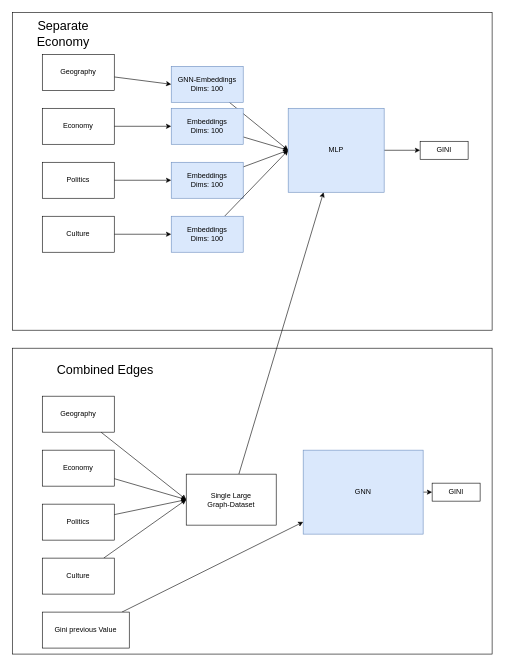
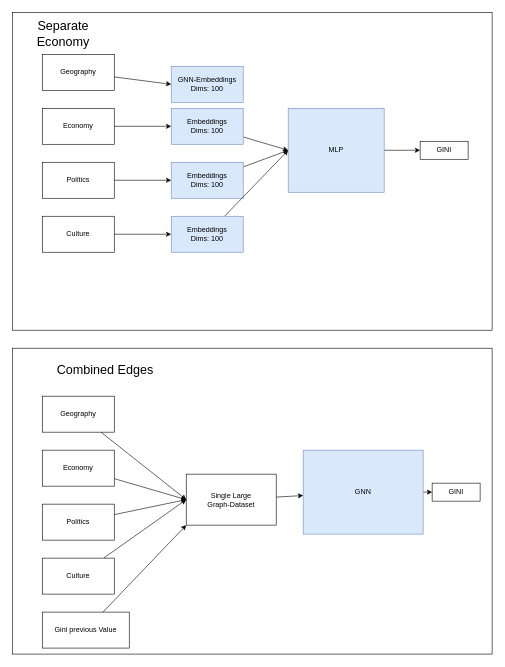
(257, 125) -> none
(281, 335) -> (290, 496)
(196, 576) -> (149, 564)
